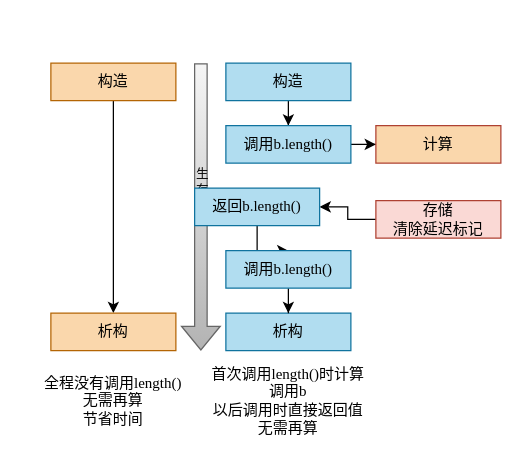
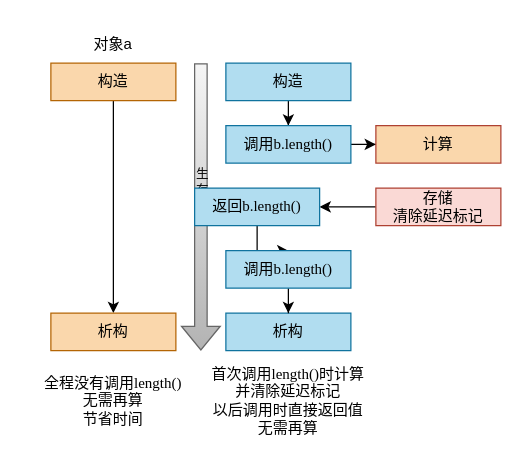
none -> (113, 44)
(438, 219) -> (438, 207)
(288, 401) -> (288, 401)
